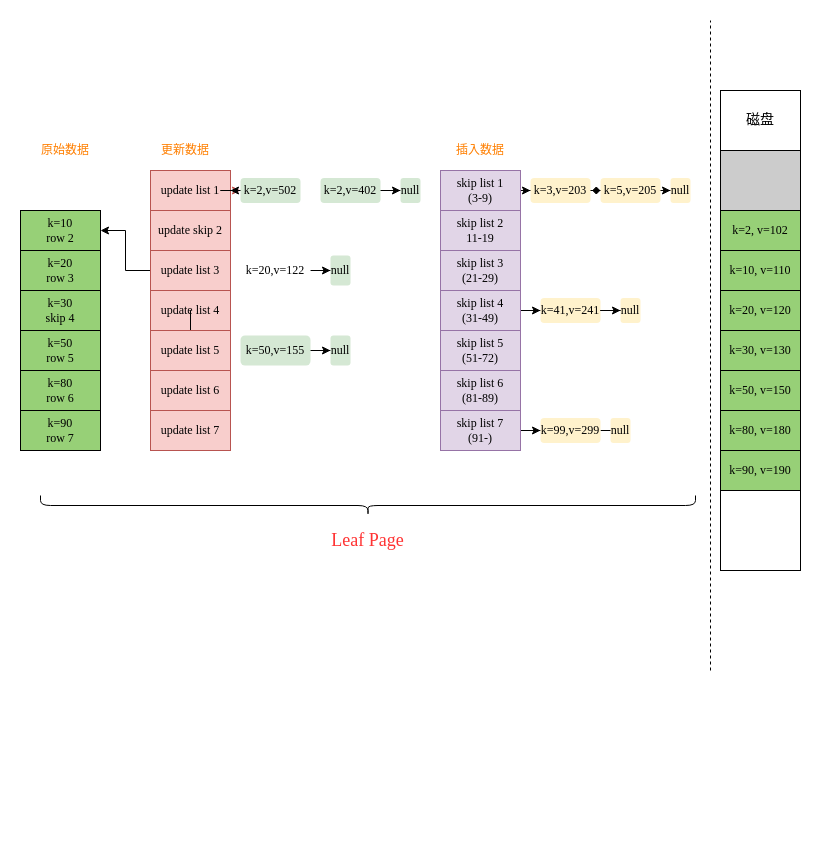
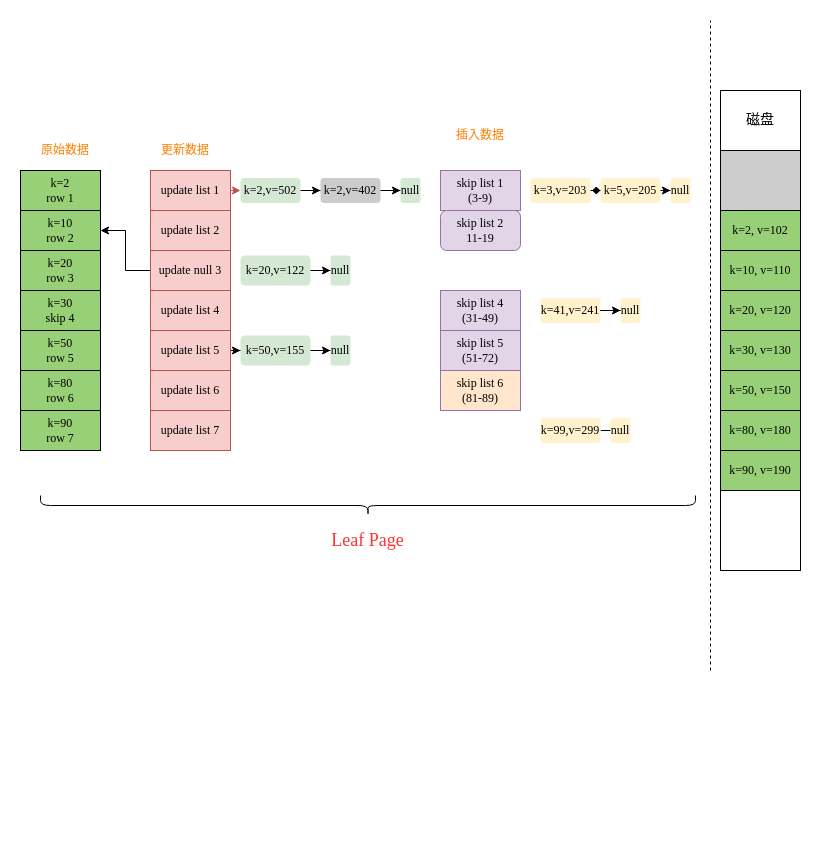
(481, 151) -> (481, 136)
none -> (61, 191)
(239, 191) -> (315, 191)
(351, 191) -> (351, 191)
(526, 191) -> none
(191, 231) -> (191, 231)
(481, 231) -> (481, 231)
(191, 271) -> (191, 271)
(276, 271) -> (276, 271)
(481, 271) -> none
(191, 311) -> (236, 351)
(535, 311) -> none
(481, 391) -> (481, 391)
(481, 431) -> none
(535, 431) -> none
